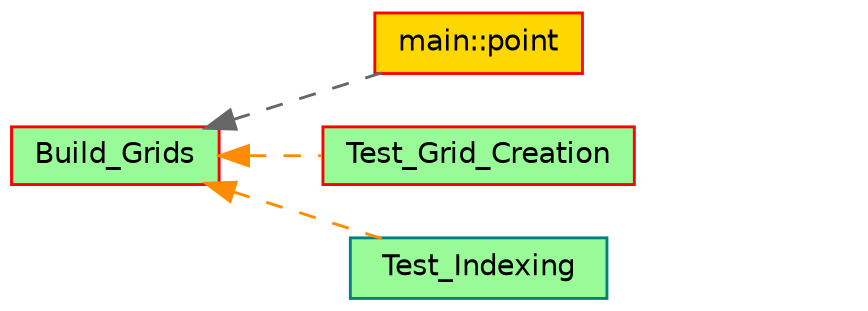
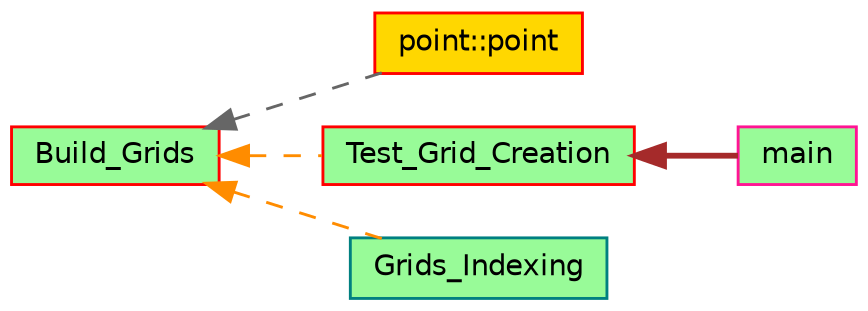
(479, 43) -> (479, 43)
none -> (797, 156)
(479, 268) -> (479, 268)
